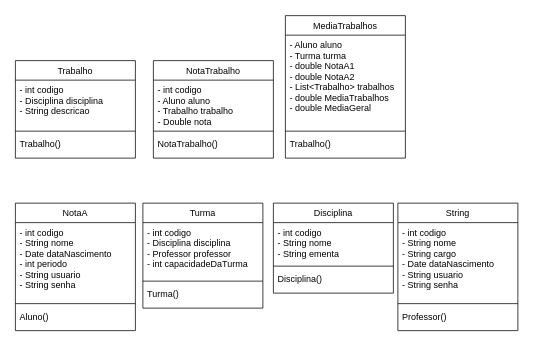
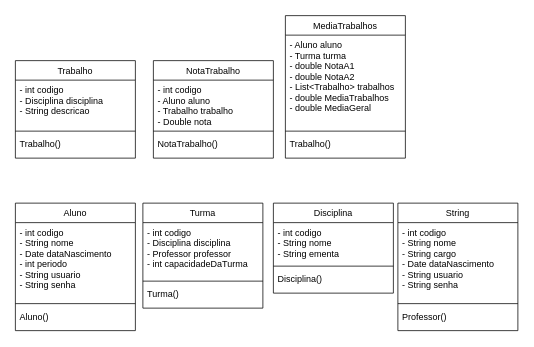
(75, 213) -> (75, 213)
